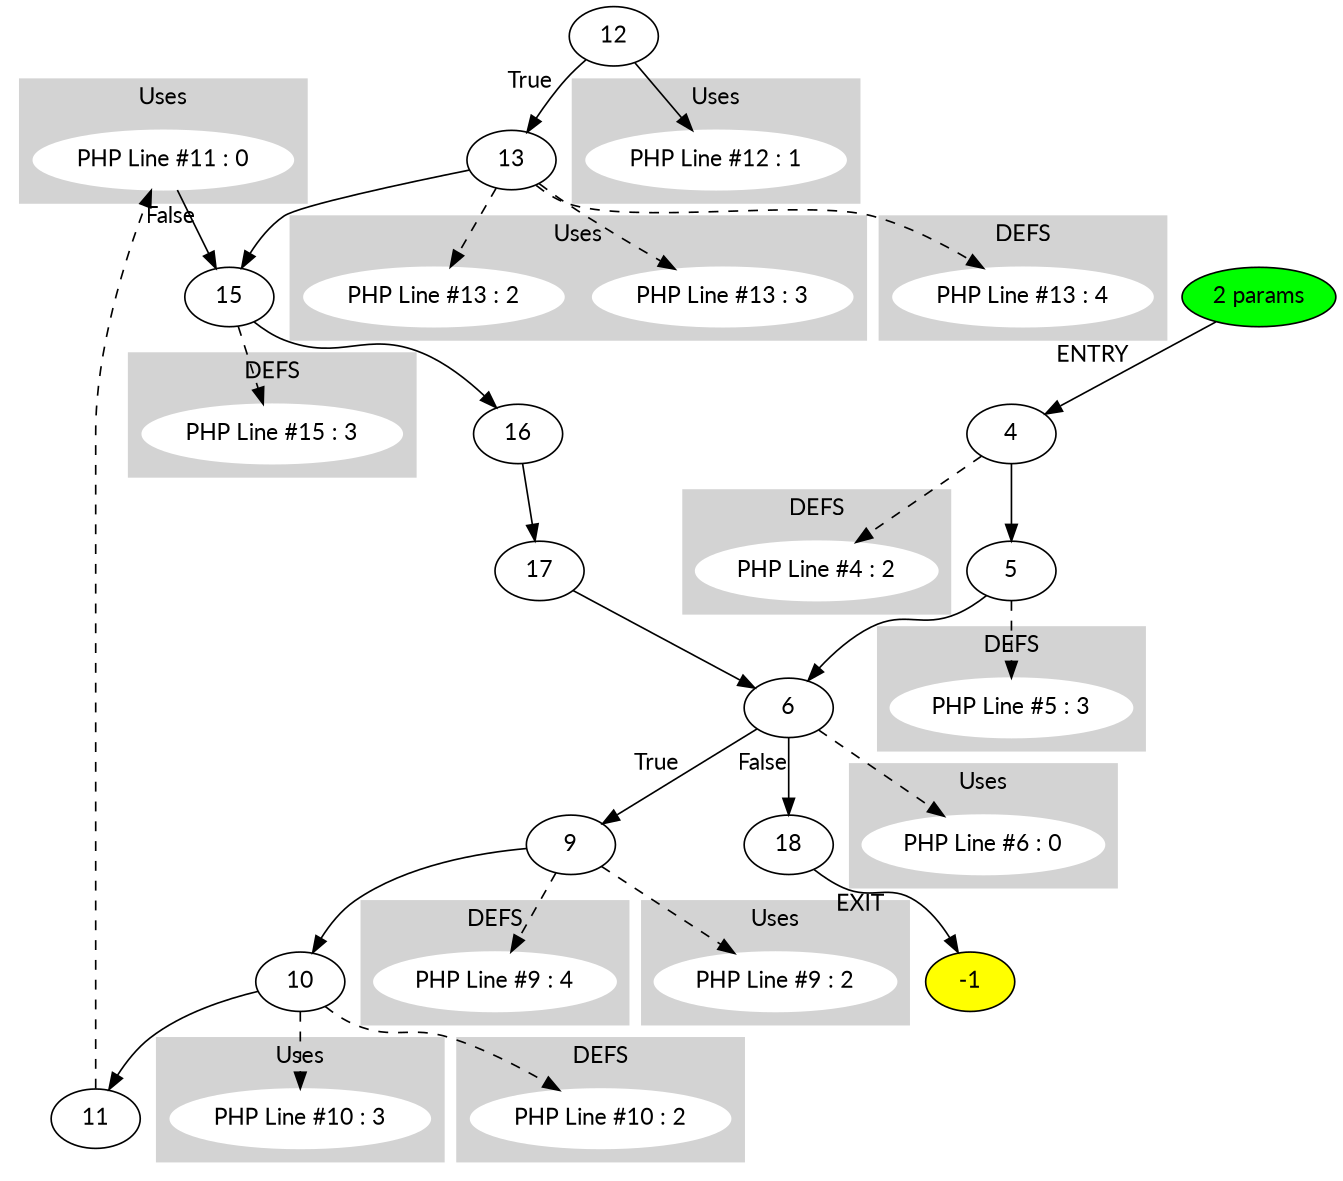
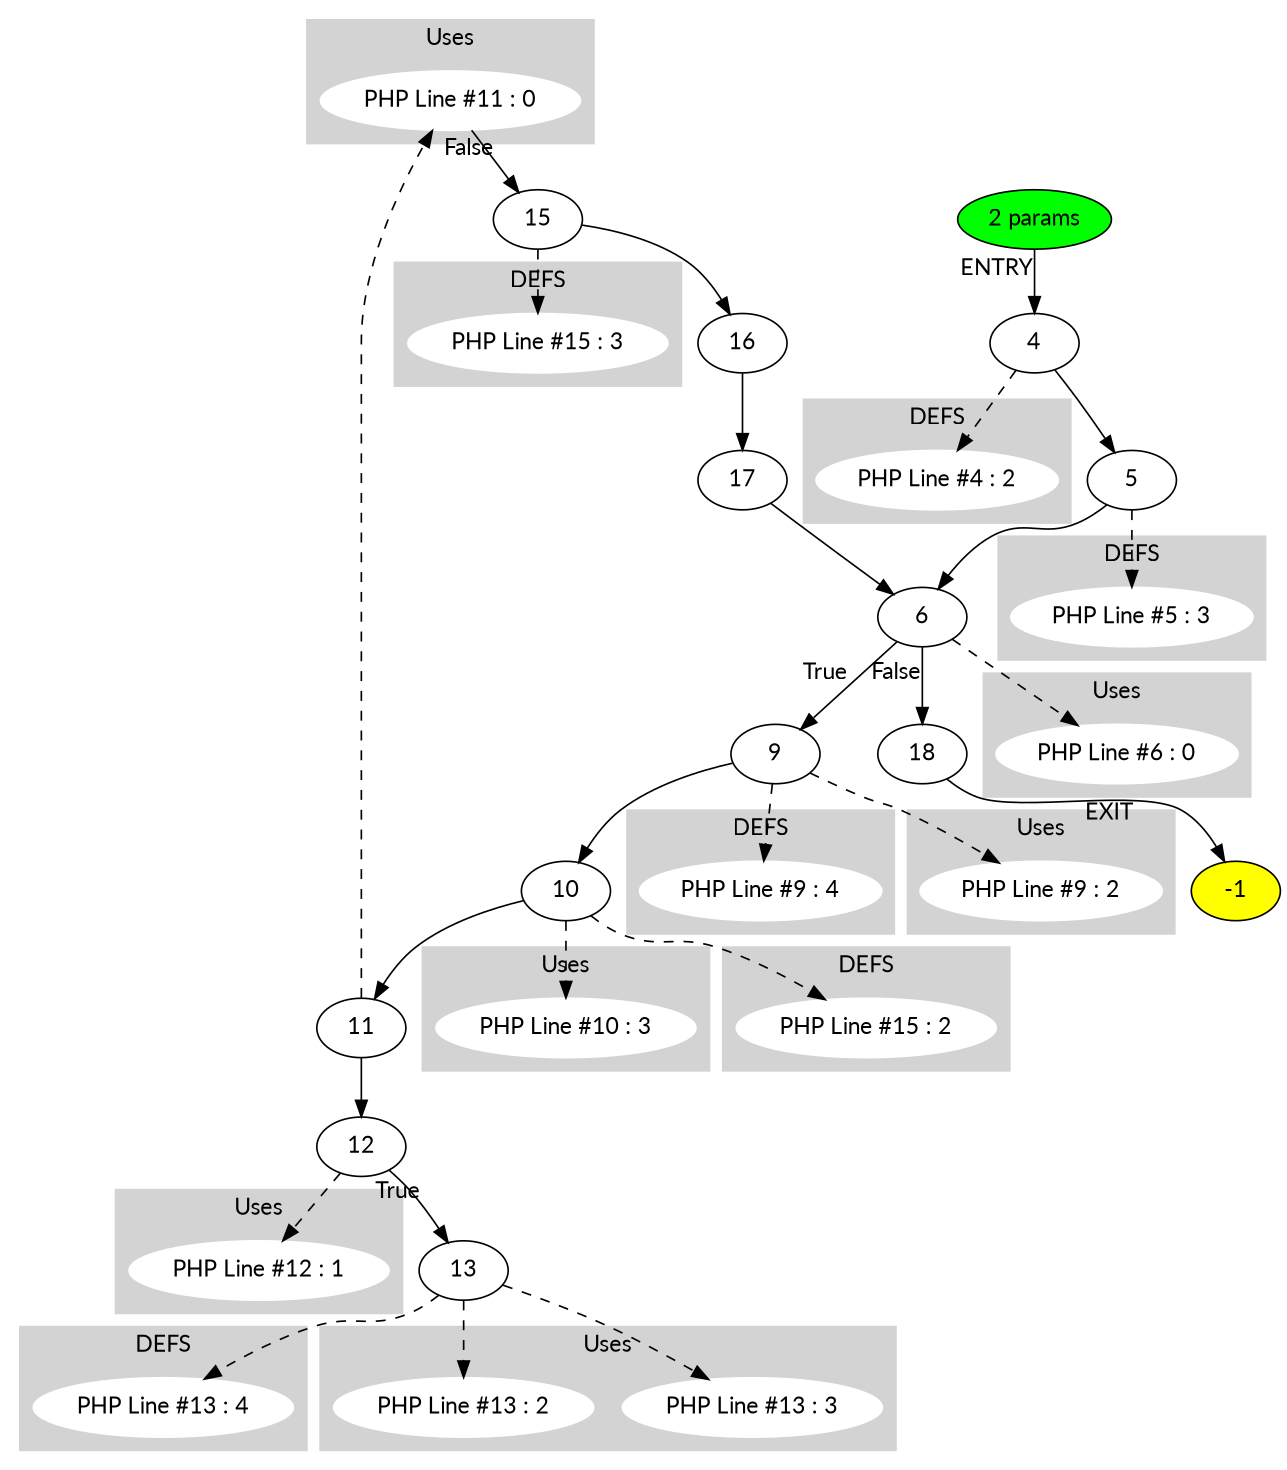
(658, 90) -> (317, 1201)
(351, 196) -> none
none -> (361, 1079)
(601, 1119) -> (866, 1028)
